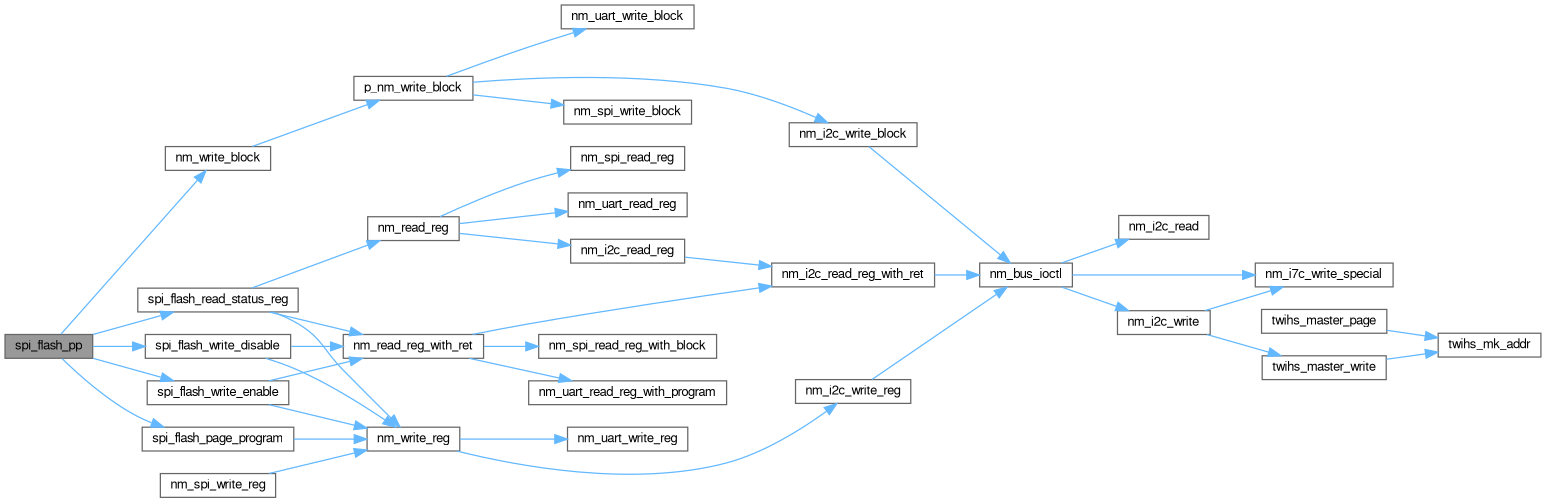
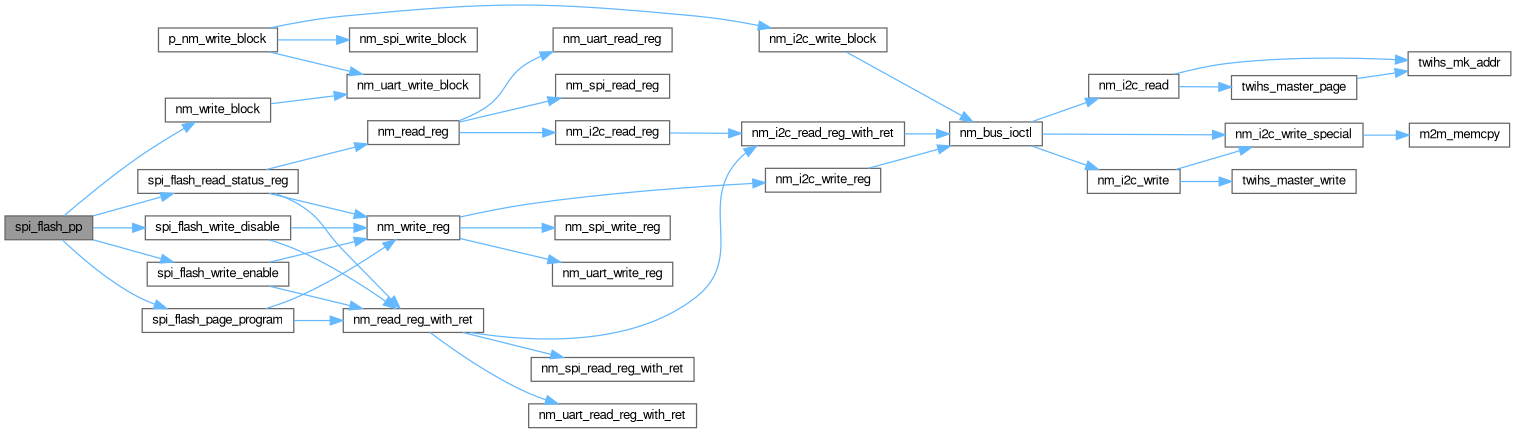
none -> (1199, 87)
(310, 125) -> (302, 100)
none -> (1459, 135)
(1324, 275) -> (1294, 135)
none -> (312, 321)
(628, 346) -> (613, 369)
(1406, 357) -> (1284, 59)
(628, 393) -> (613, 416)
(312, 463) -> (501, 228)
